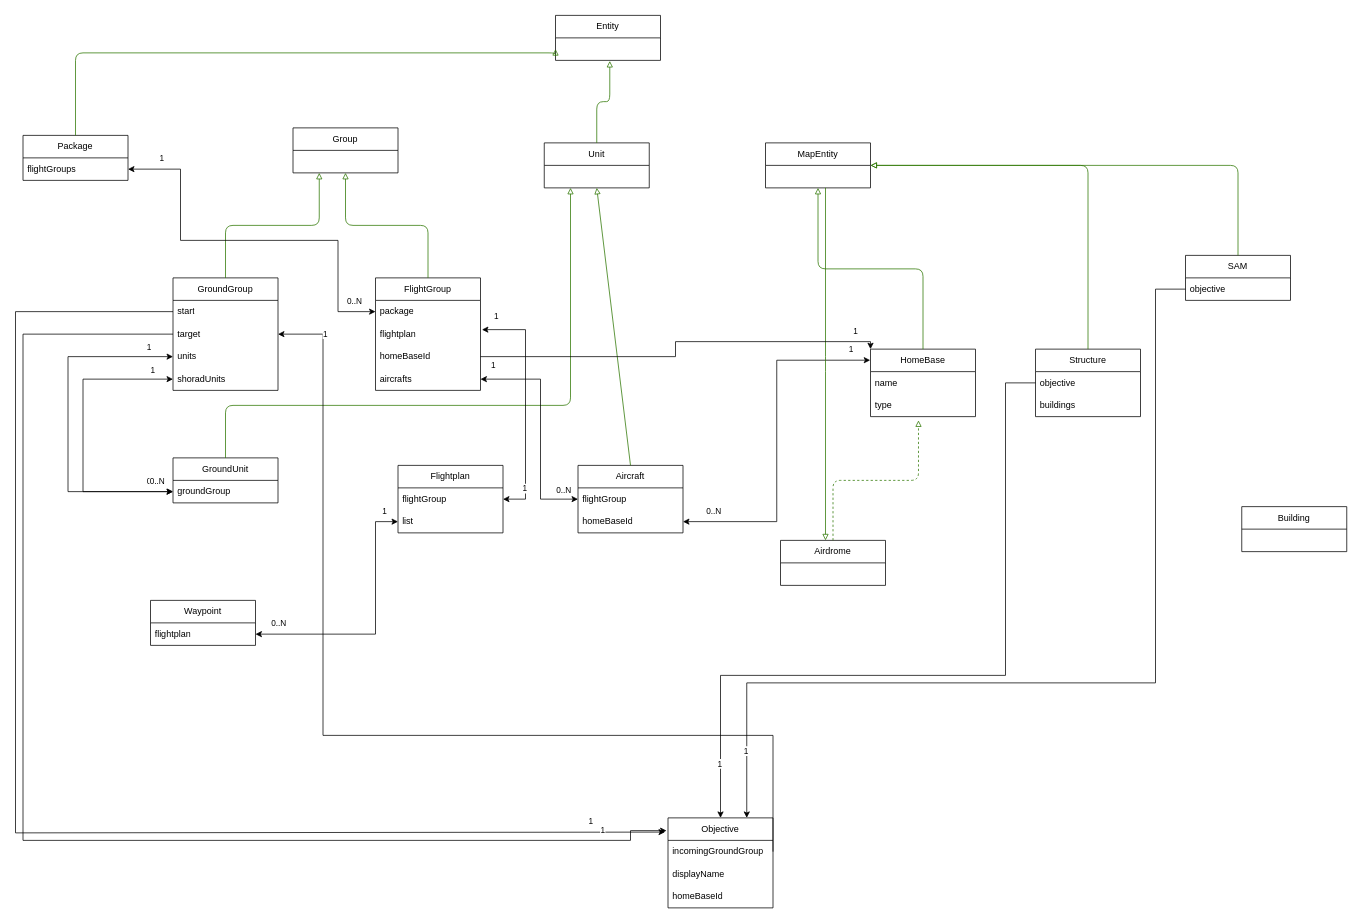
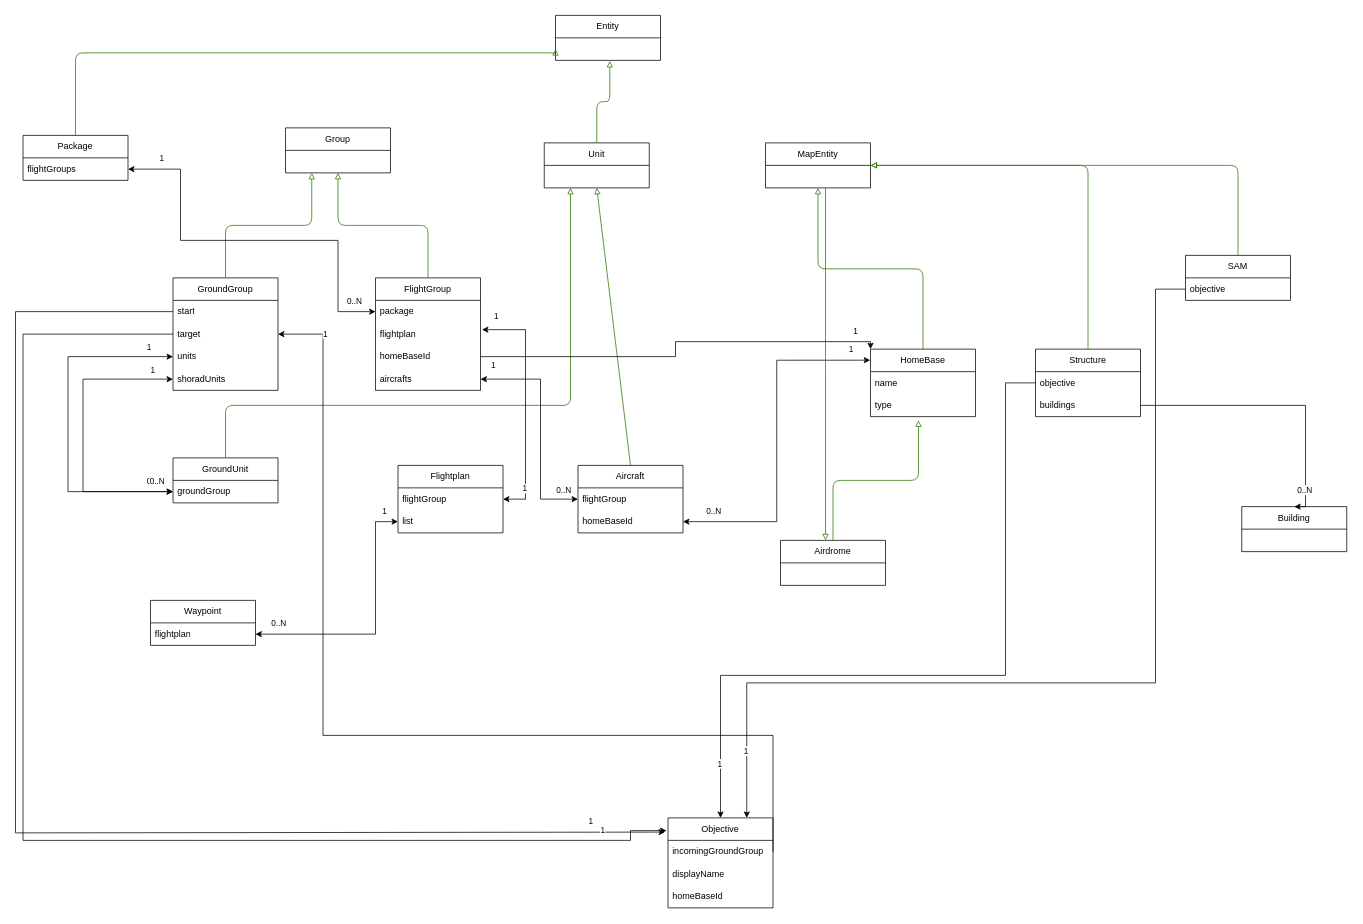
(345, 150) -> (338, 150)
none -> (1277, 405)
(873, 480) -> (873, 480)
